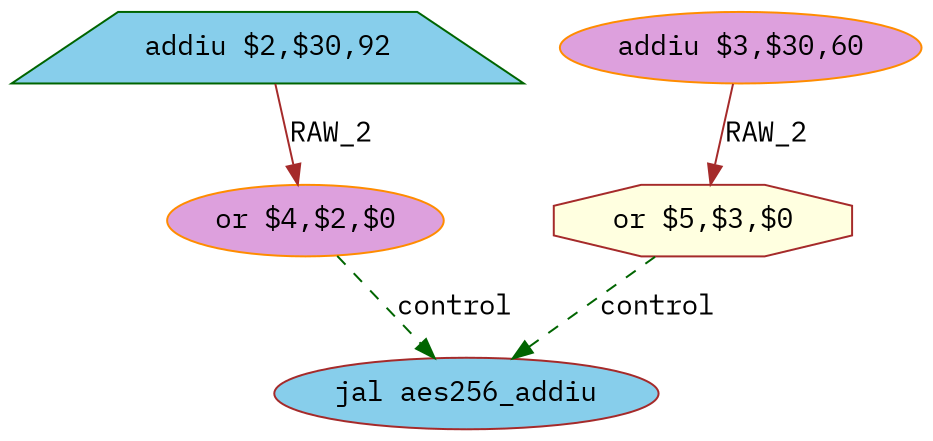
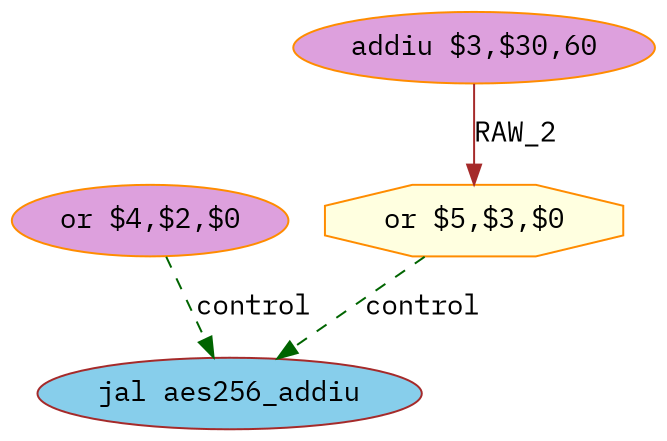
(268, 48) -> none
(703, 221) -> (474, 221)
